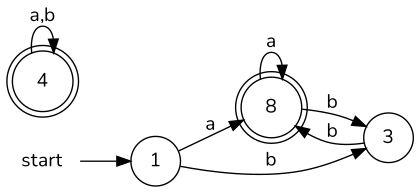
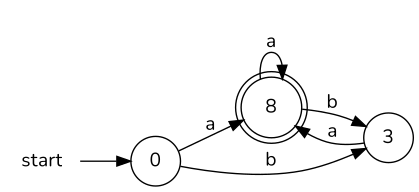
(43, 81) -> none
(333, 132) -> (333, 132)
(156, 161) -> (156, 161)
